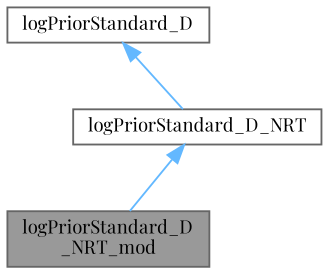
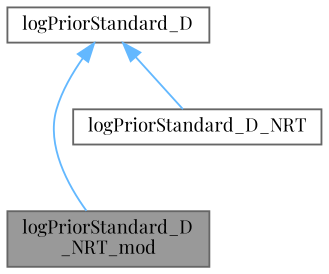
(151, 185) -> (54, 135)
